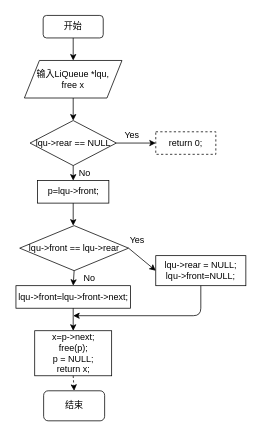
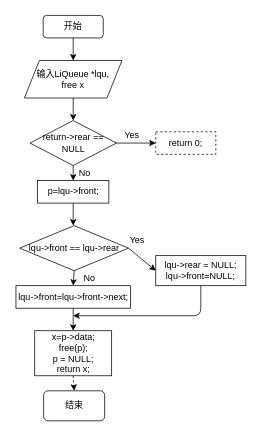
(74, 143) -> (74, 143)
(74, 353) -> (74, 353)
